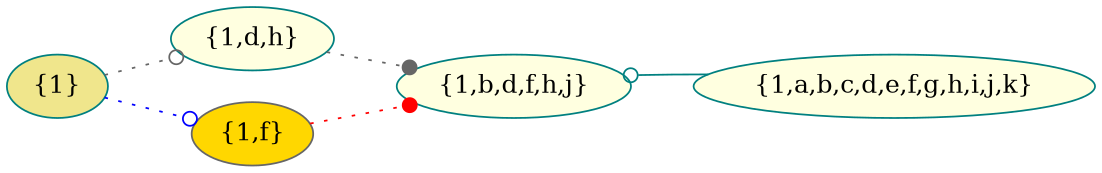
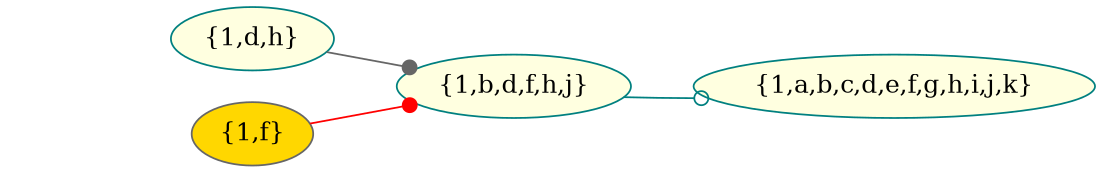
(365, 59) -> (365, 59)
(673, 75) -> (659, 98)
(57, 86) -> none
(356, 115) -> (356, 115)
